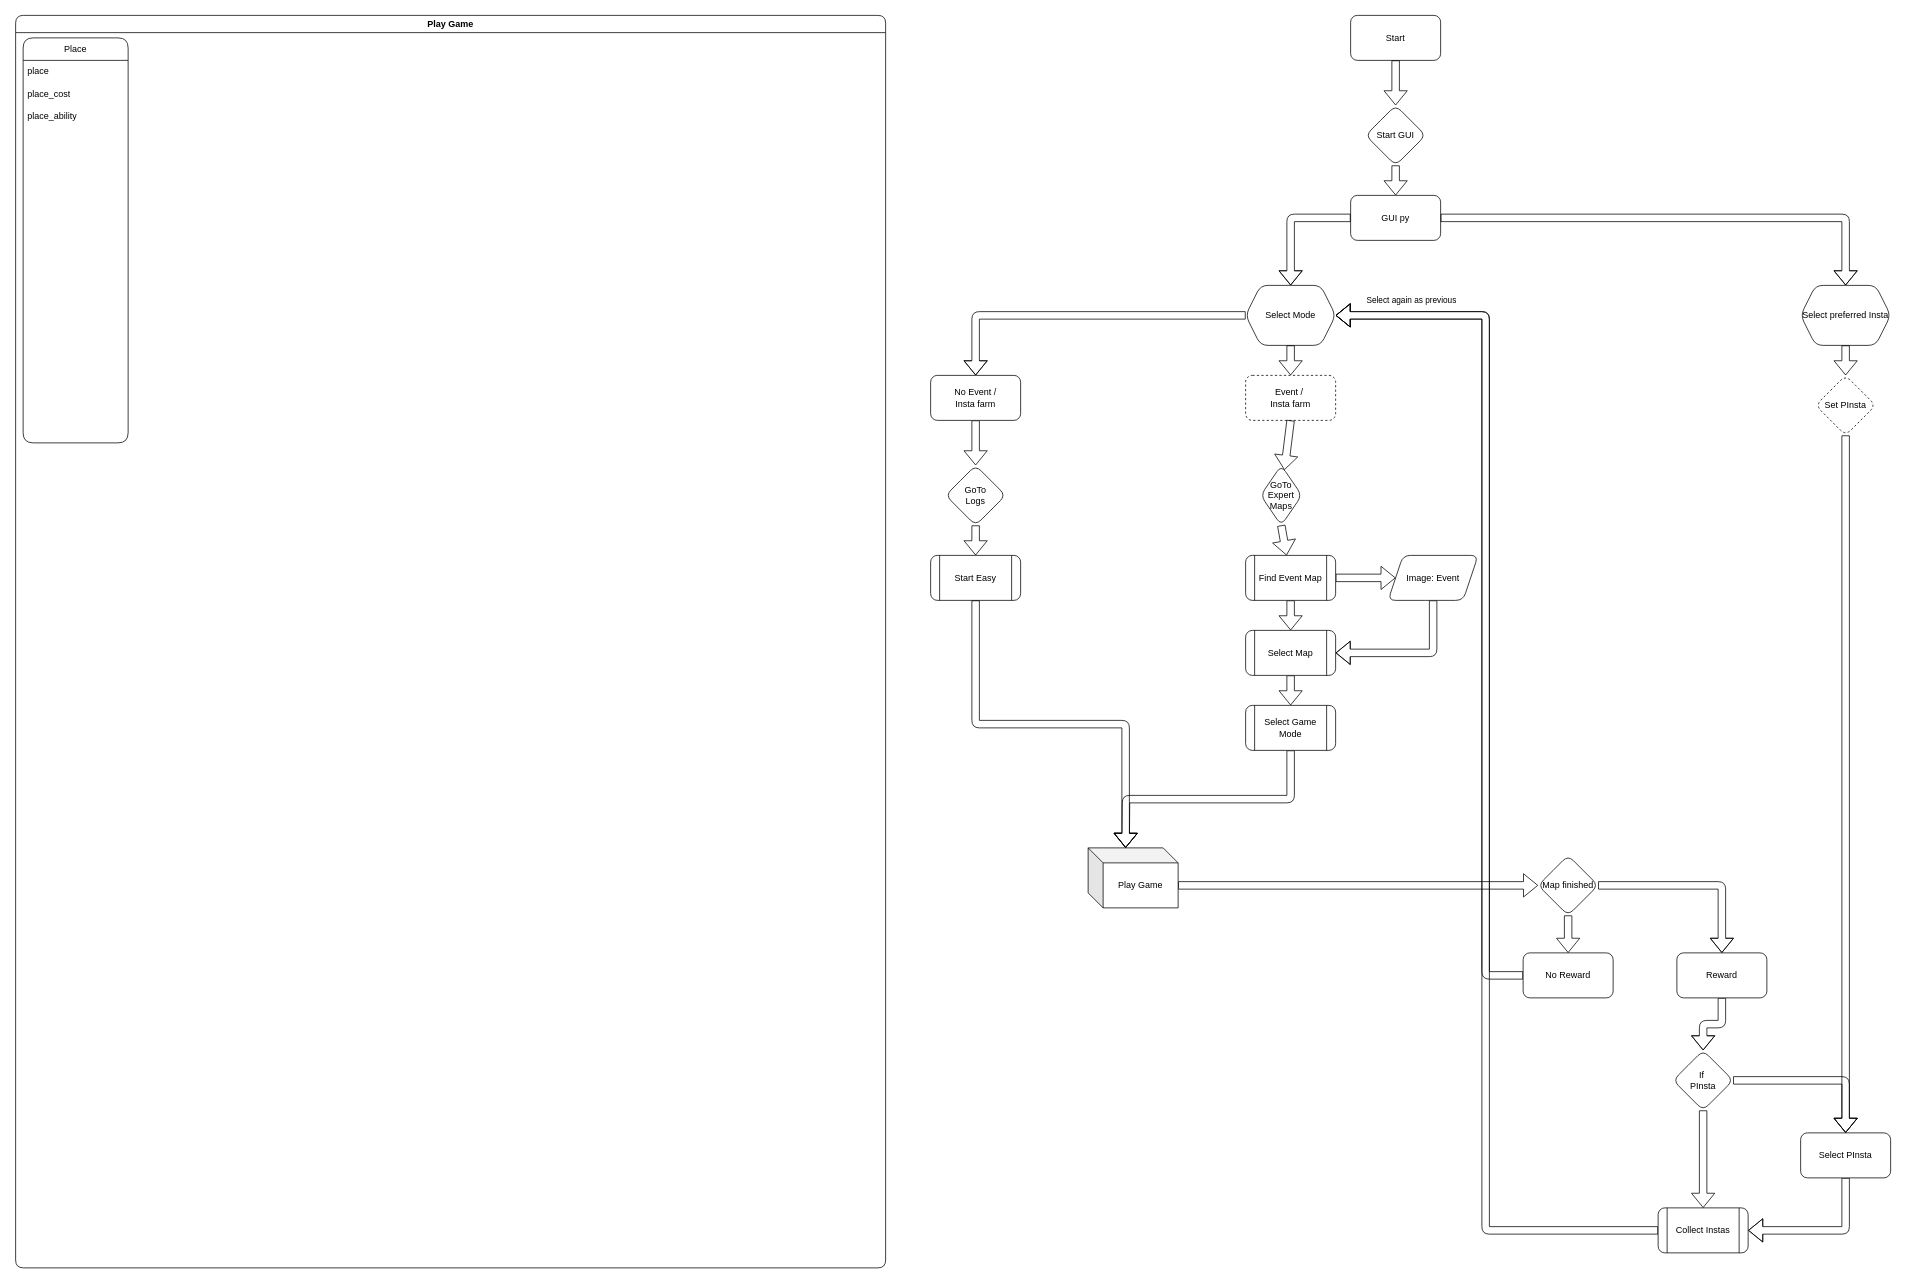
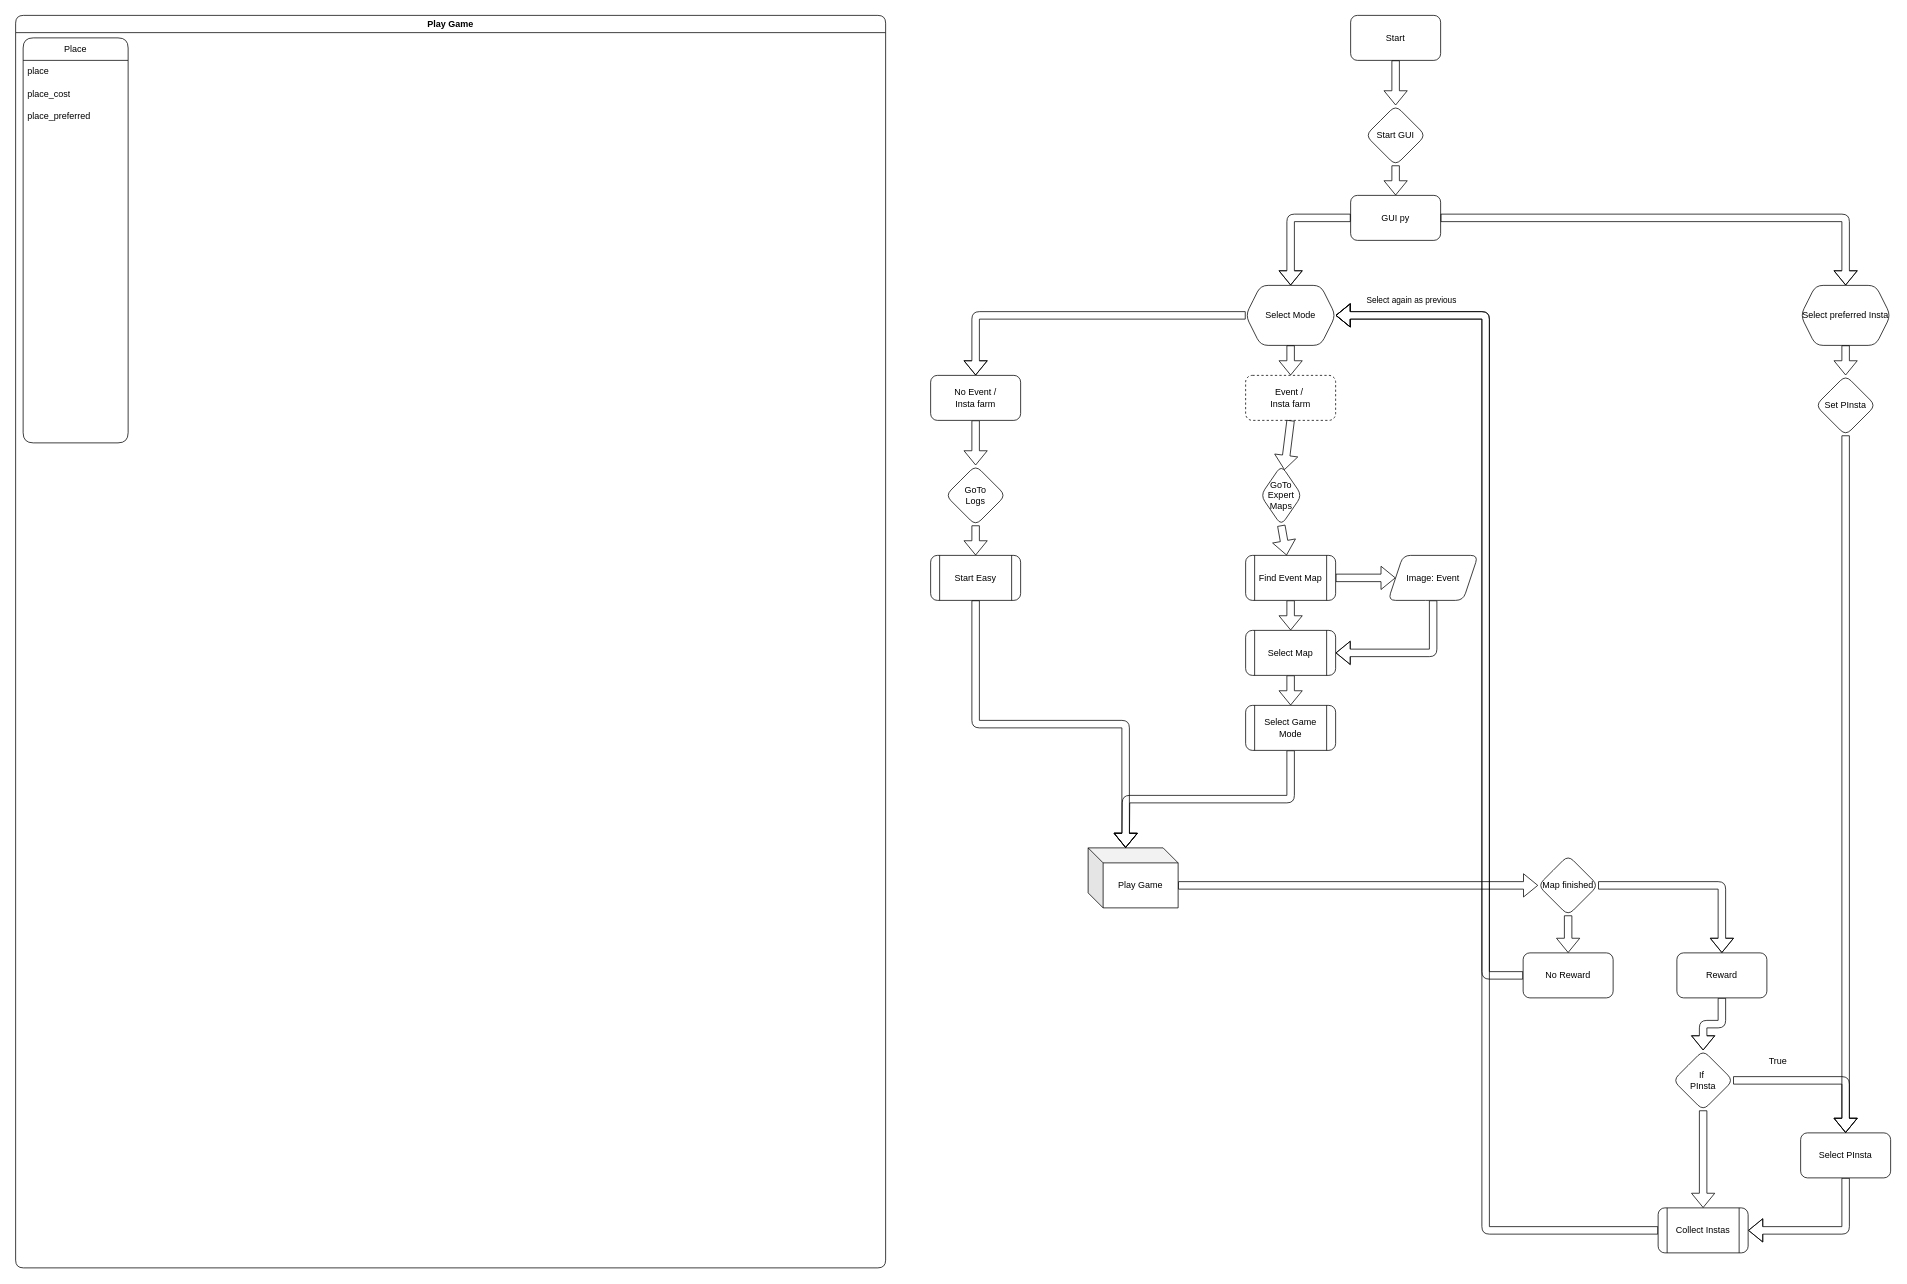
(55, 117) -> (64, 117)
(1845, 405) -> (1845, 405)
none -> (1778, 1062)
